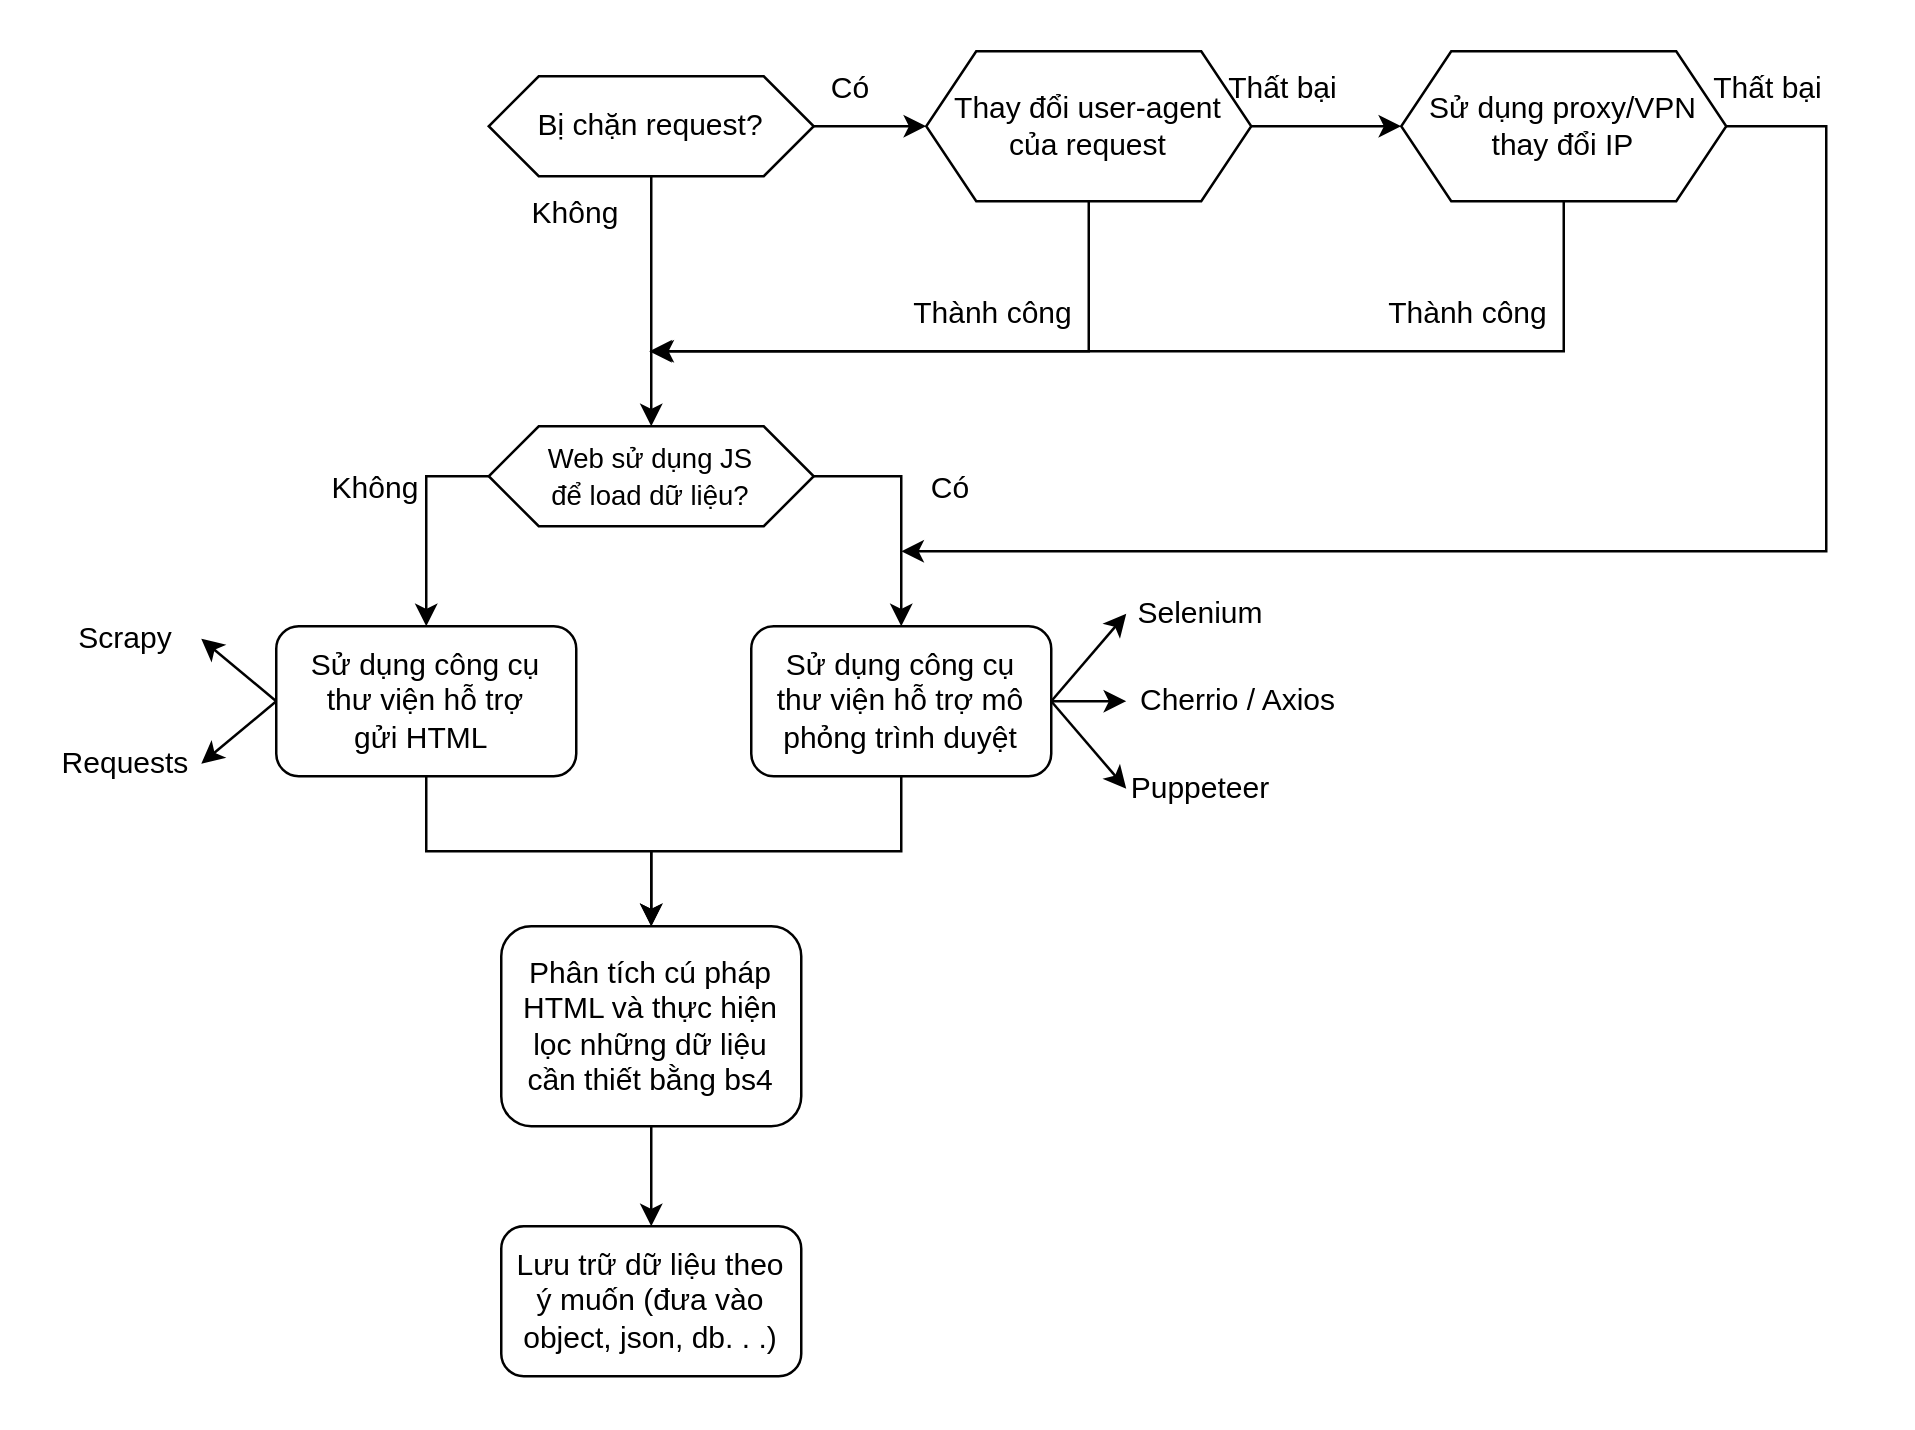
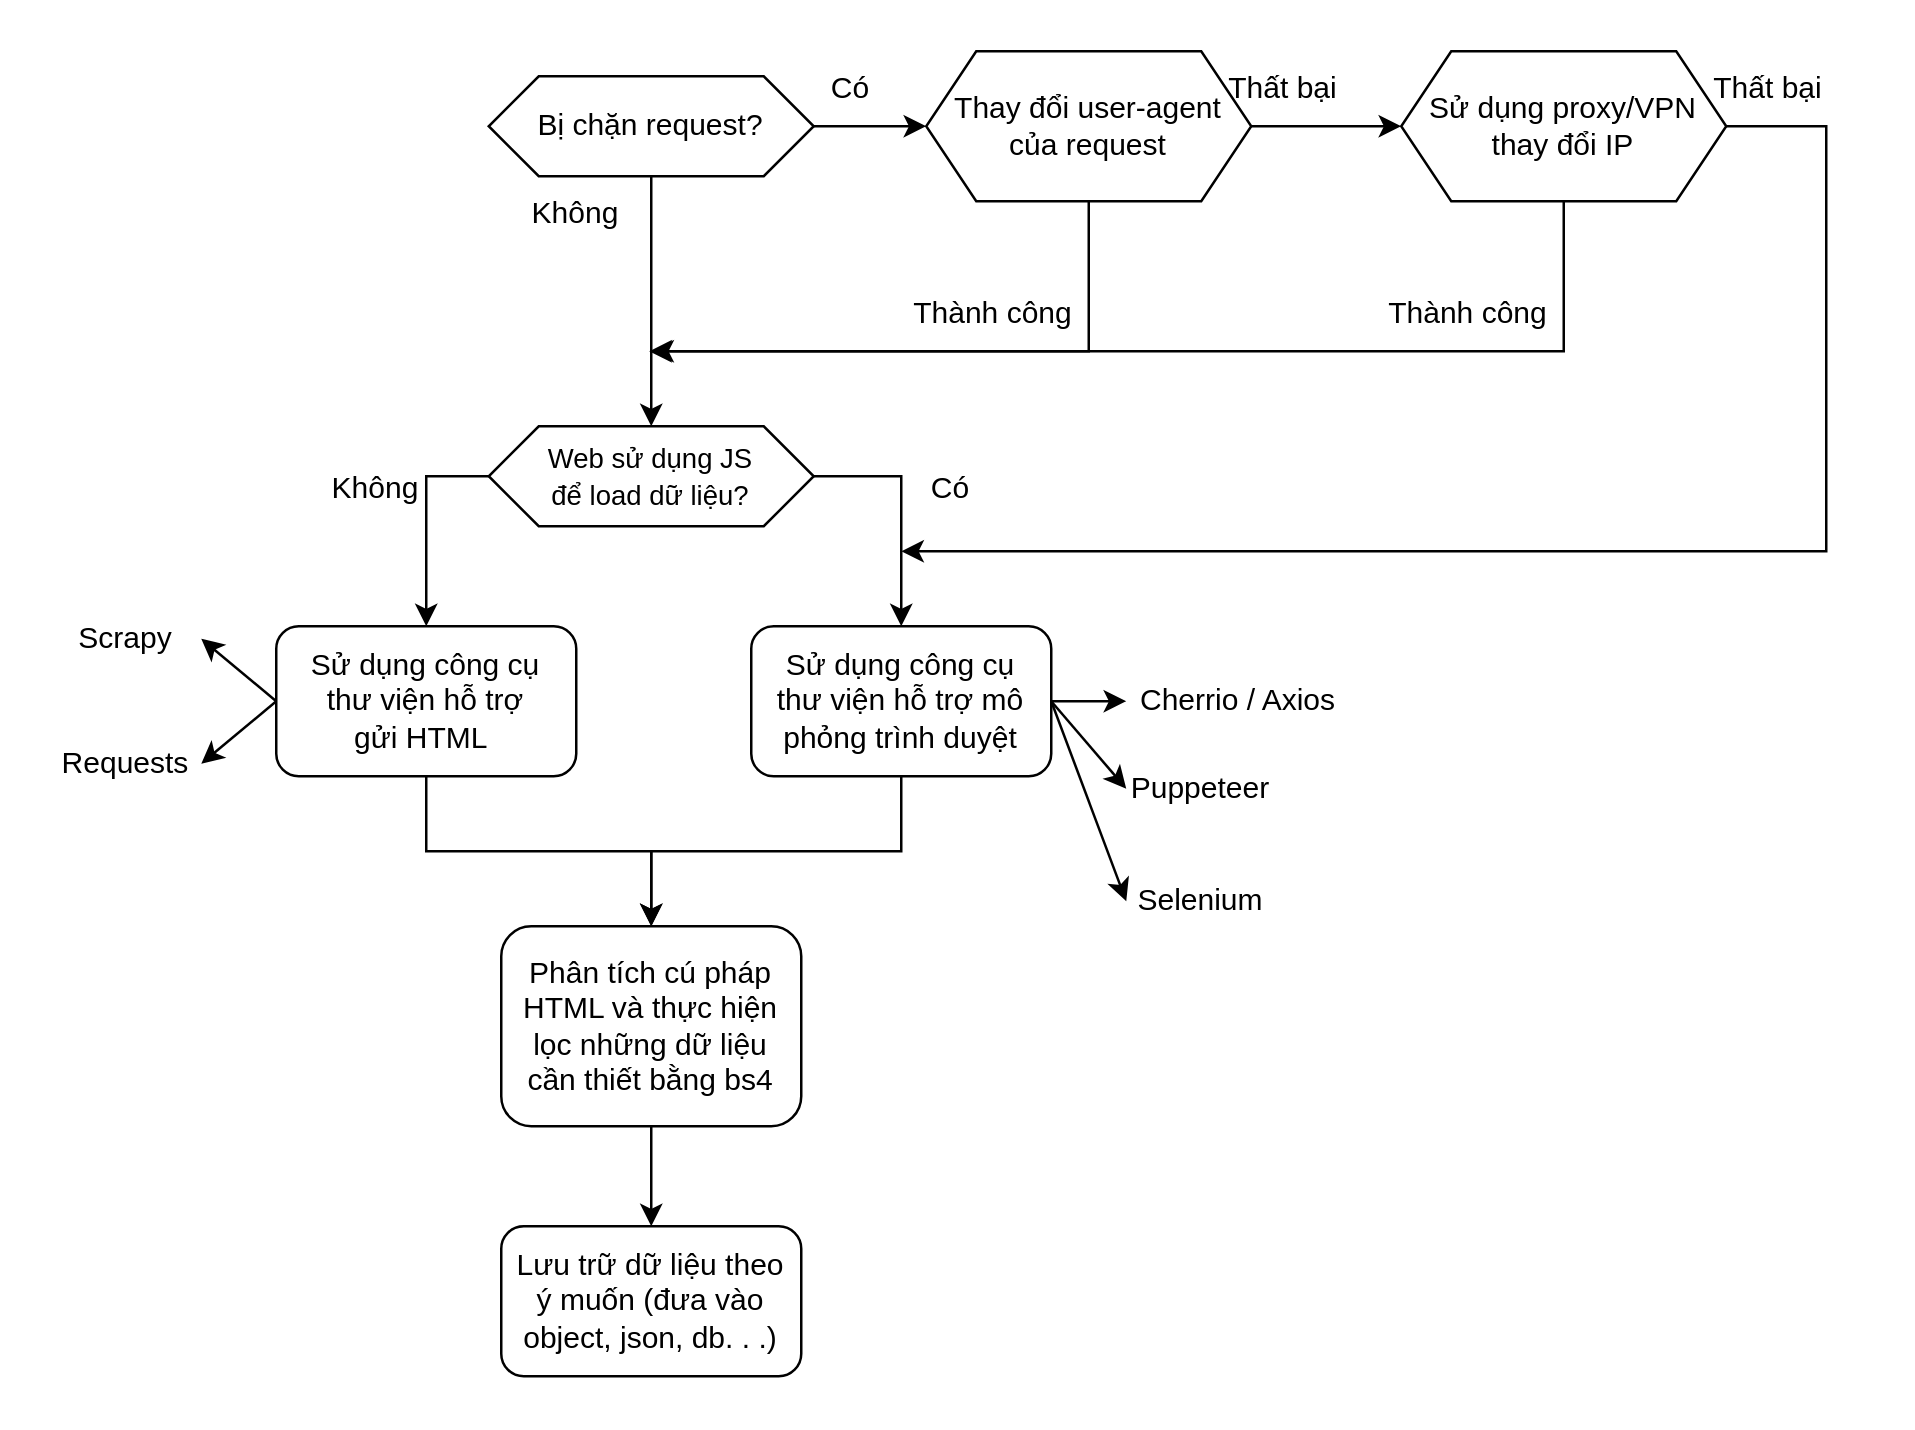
(1201, 614) -> (1201, 901)
